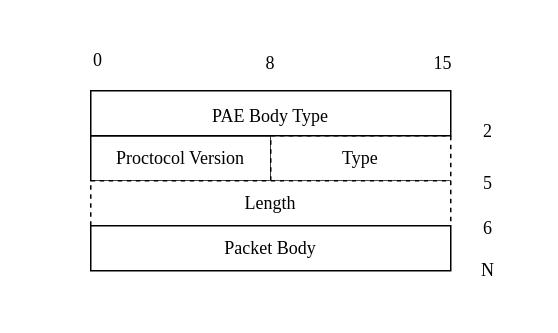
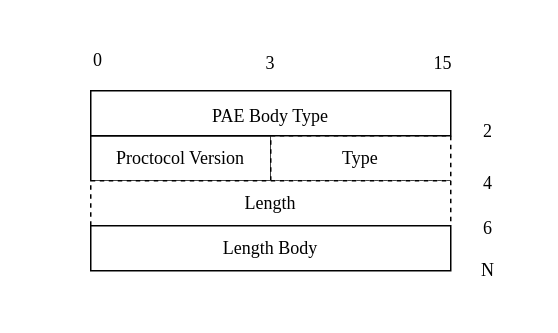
(271, 61) -> (271, 61)
(488, 181) -> (488, 181)
(271, 248) -> (271, 248)
